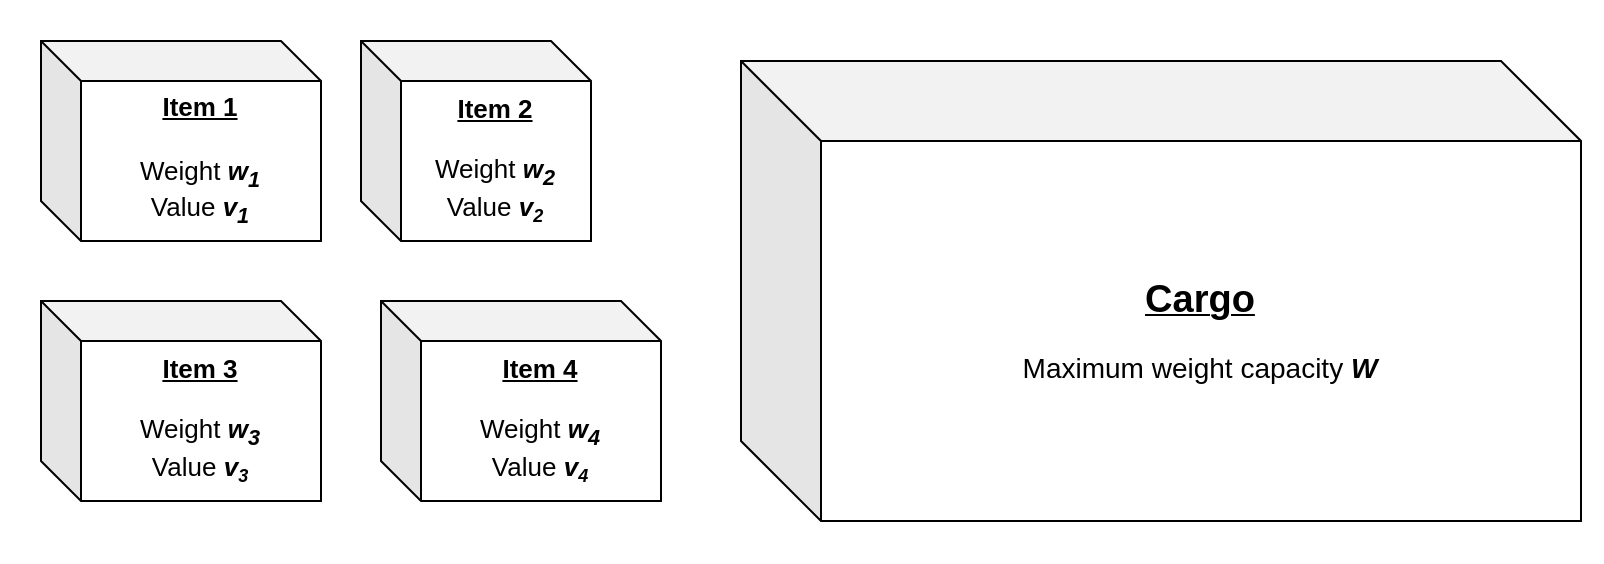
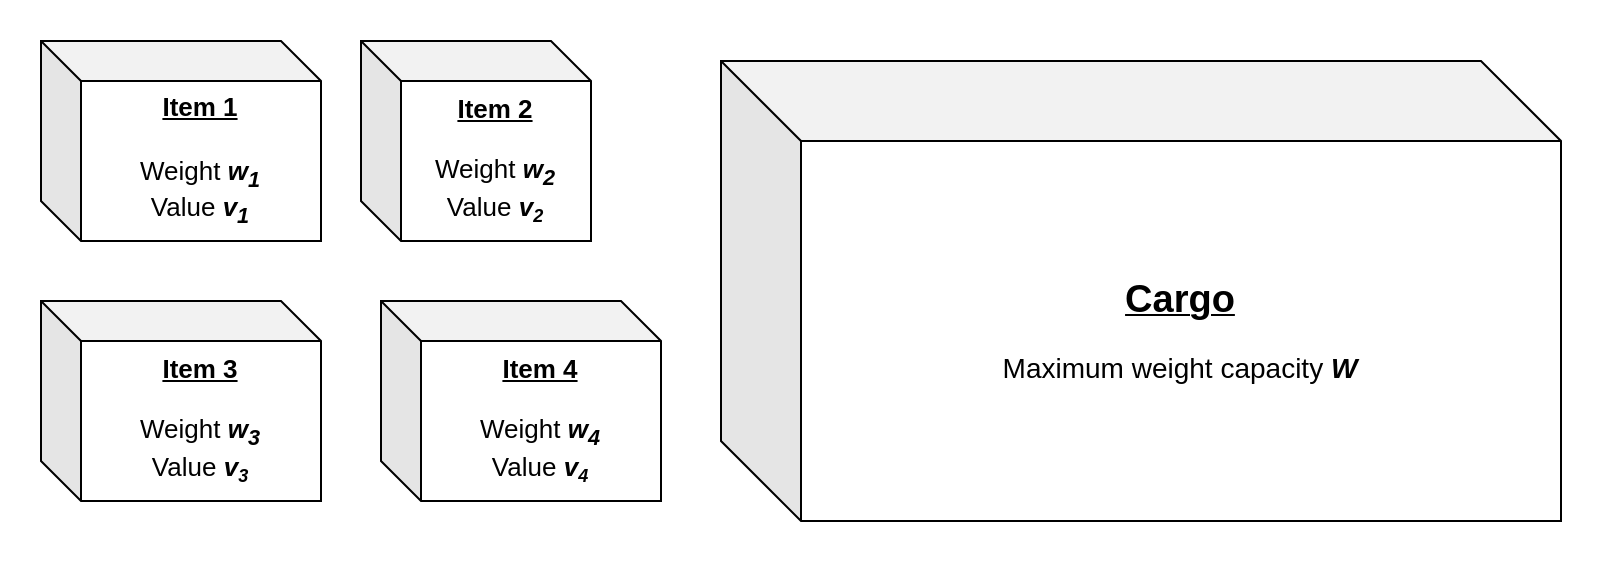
(1161, 291) -> (1141, 291)
